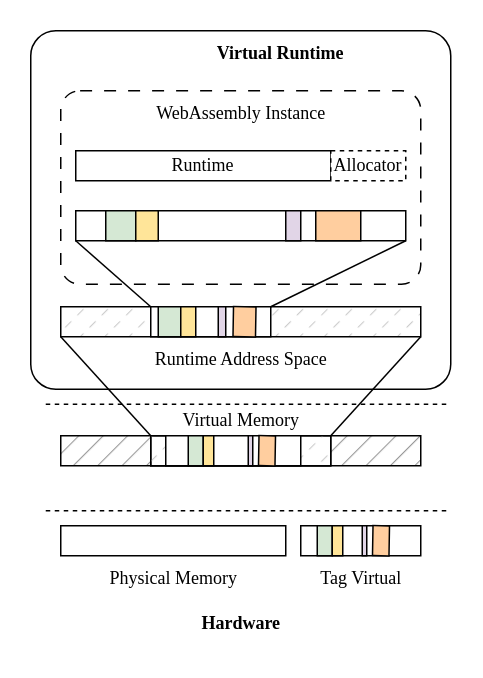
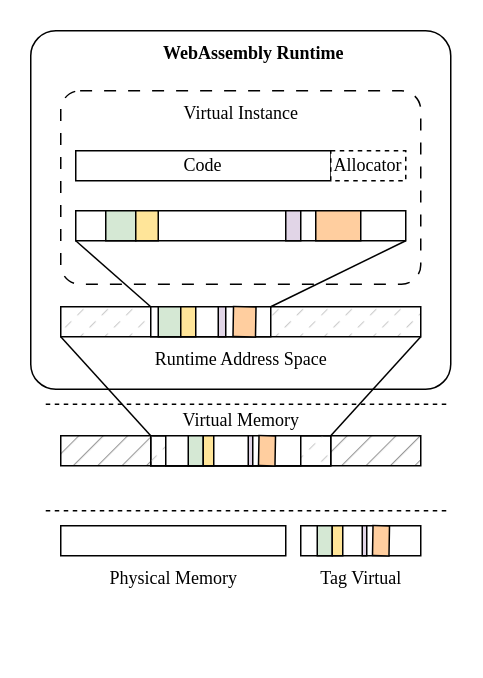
(278, 53) -> (256, 53)
(242, 113) -> (242, 113)
(203, 166) -> (203, 166)
(241, 623) -> none
